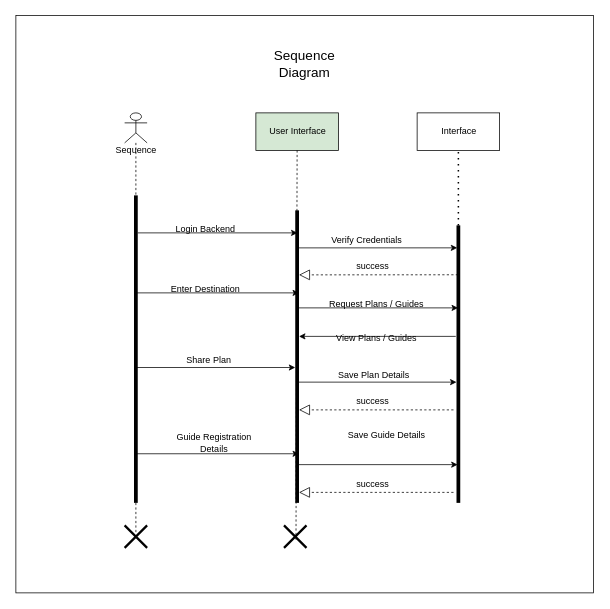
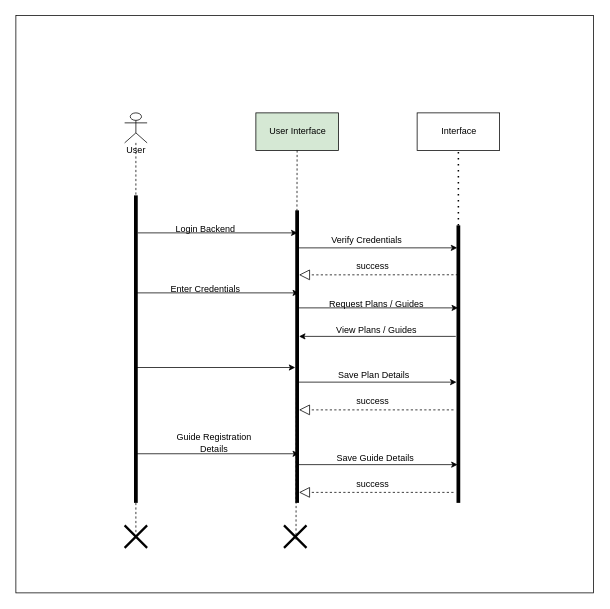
(305, 64) -> none
(136, 156) -> (136, 151)
(206, 289) -> (206, 289)
(376, 338) -> (376, 330)
(209, 360) -> none
(386, 435) -> (375, 458)
